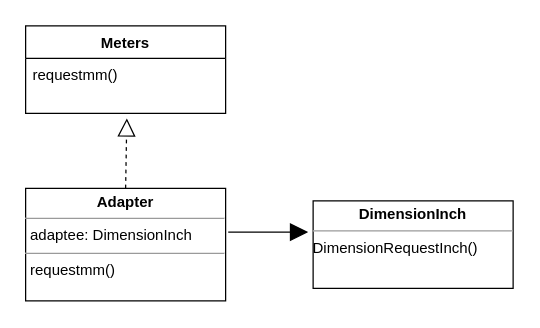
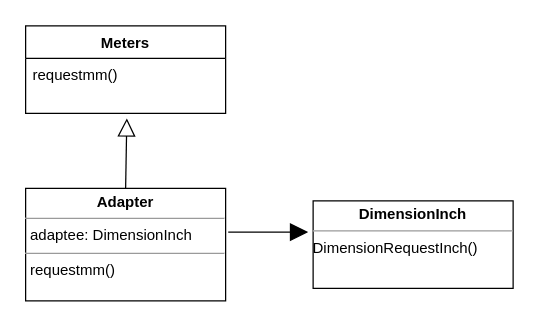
(126, 161) -> (126, 161)
